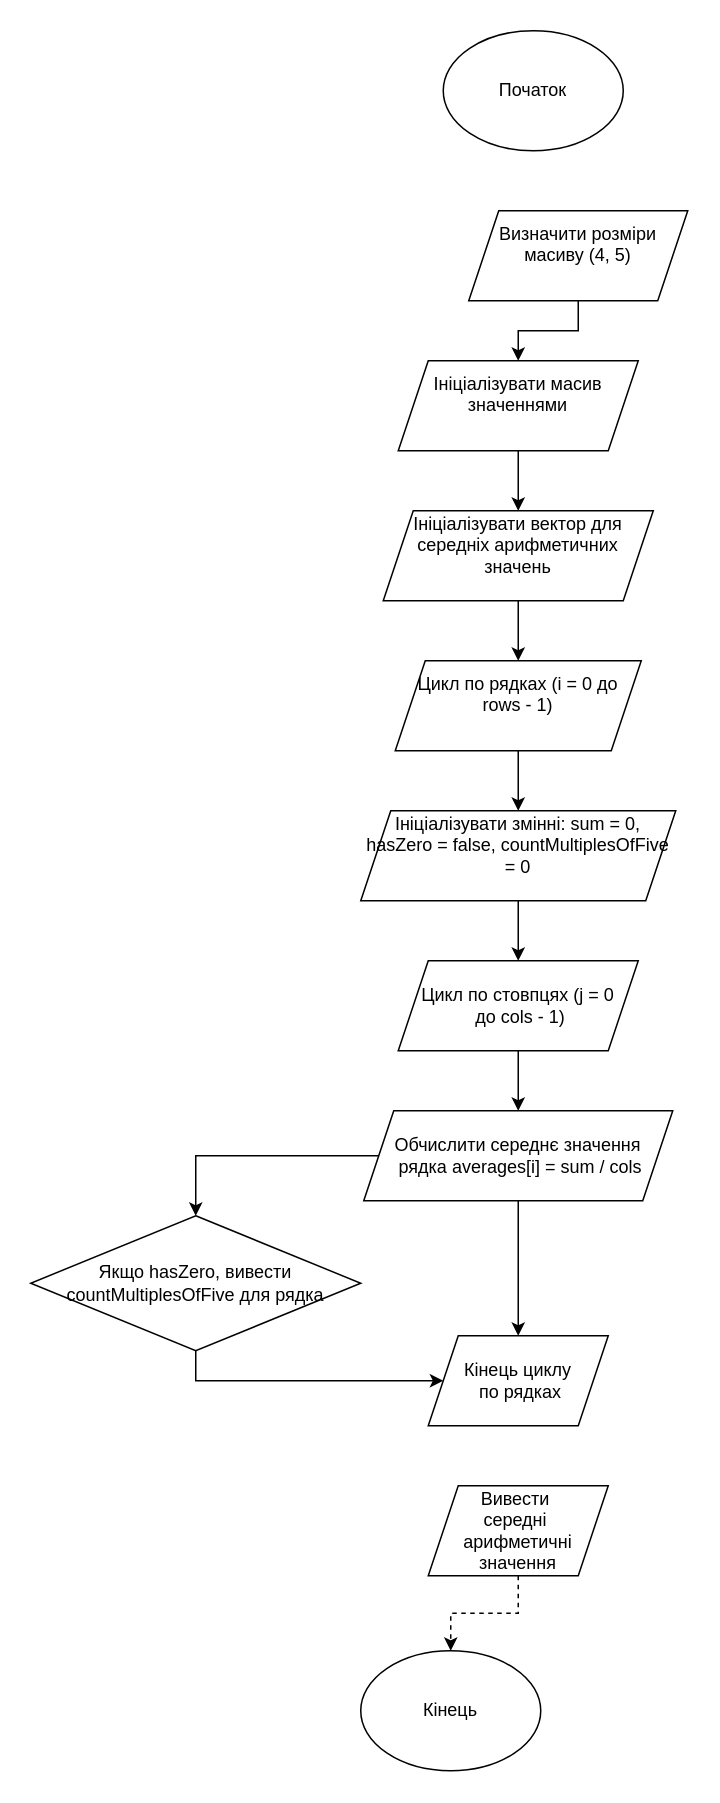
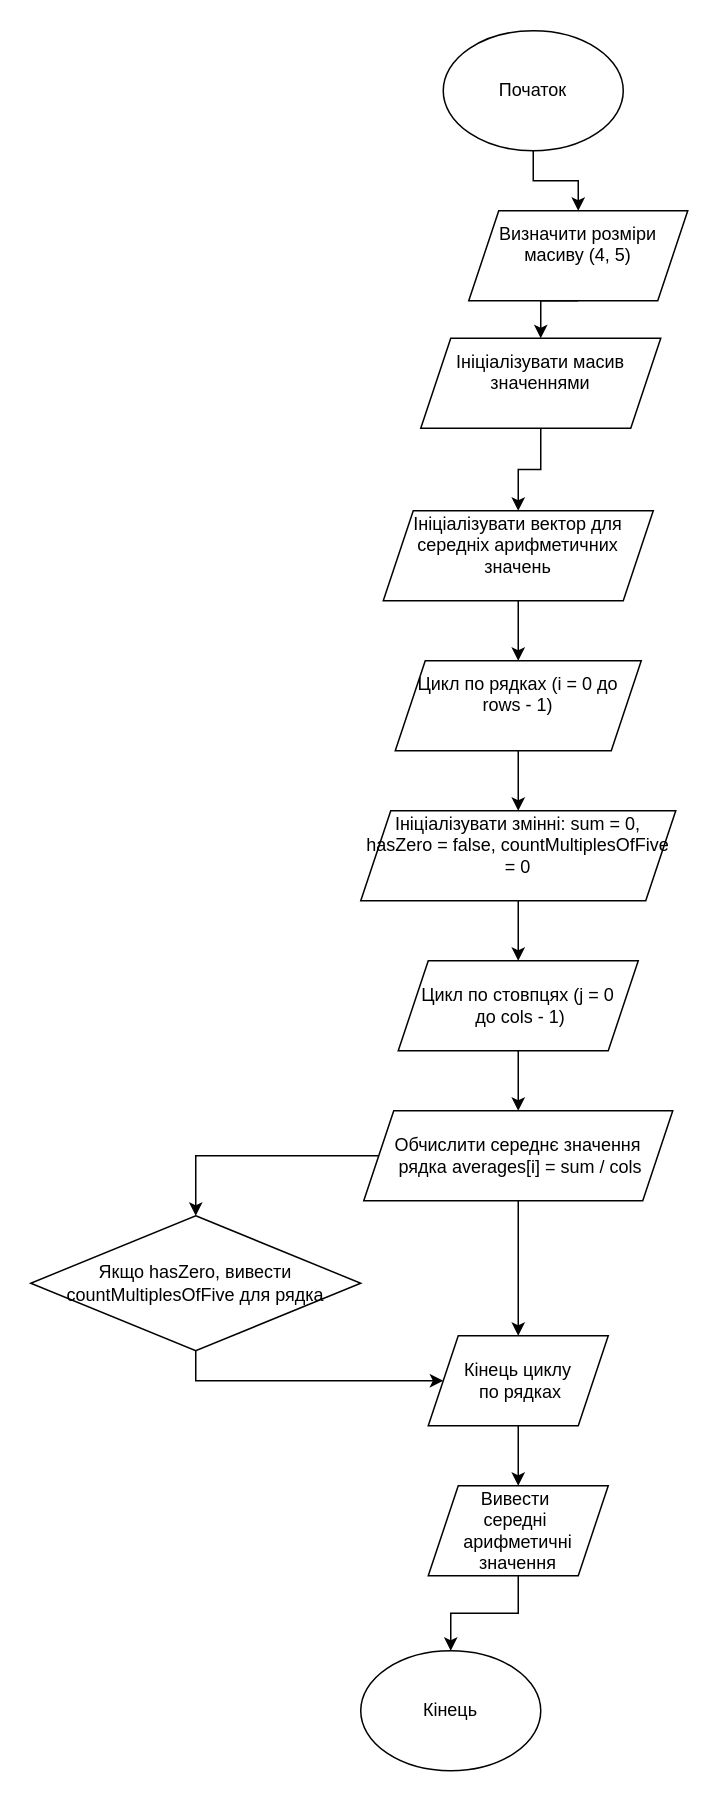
none -> (550, 181)
(518, 406) -> (541, 383)
none -> (518, 1451)
(489, 1613) -> (489, 1613)
